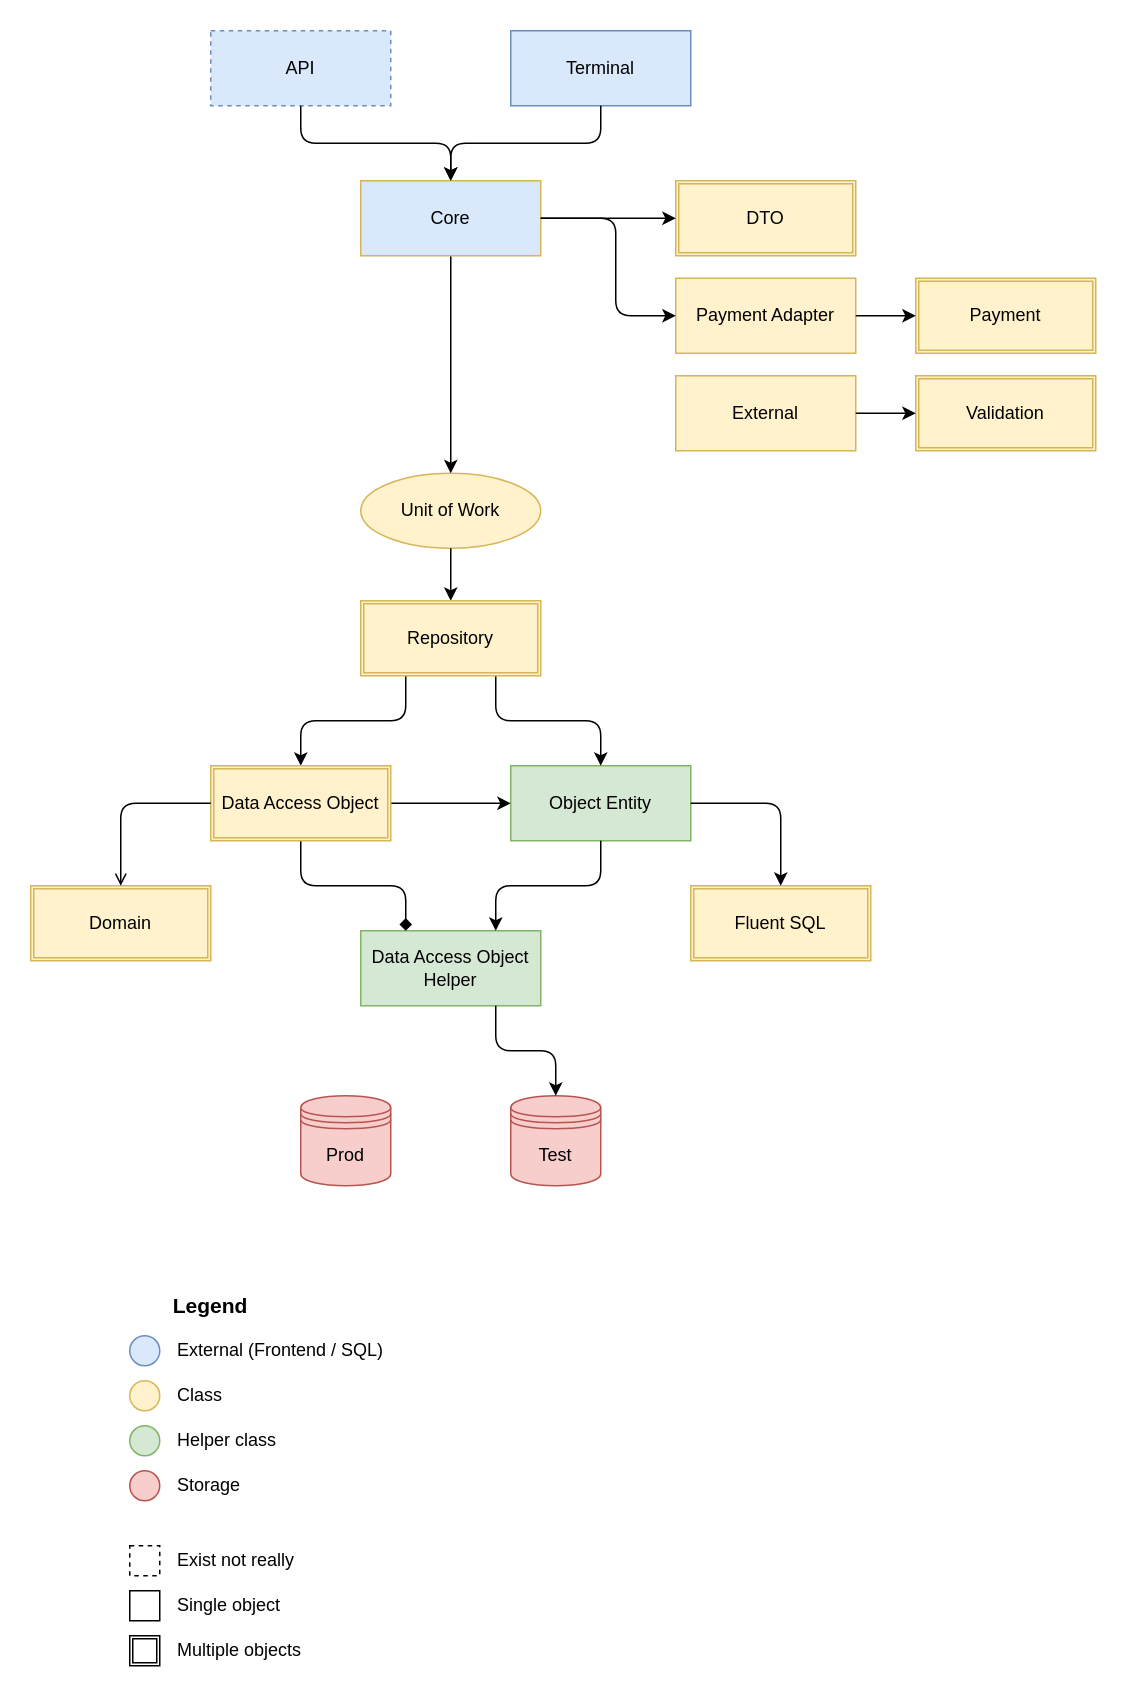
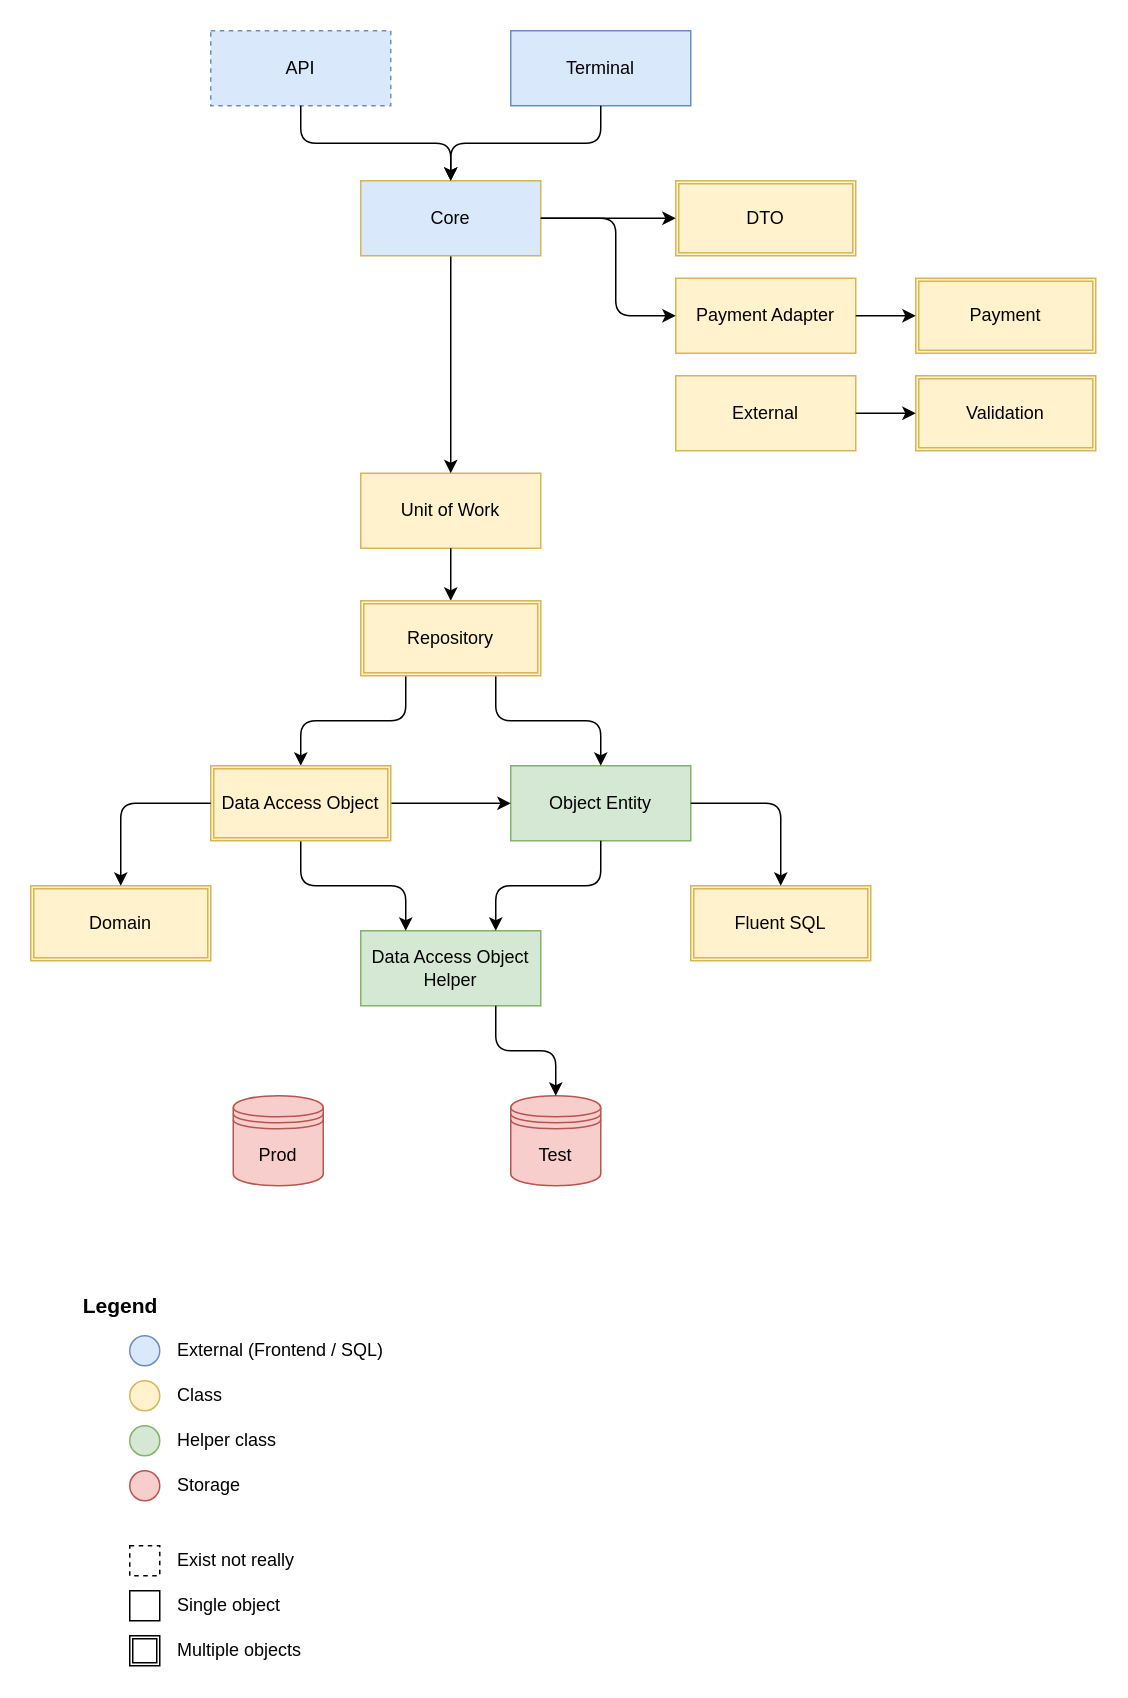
(451, 511) -> (451, 511)
(121, 876) -> (121, 874)
(406, 918) -> (406, 919)
(346, 1141) -> (278, 1141)
(211, 1306) -> (121, 1306)
